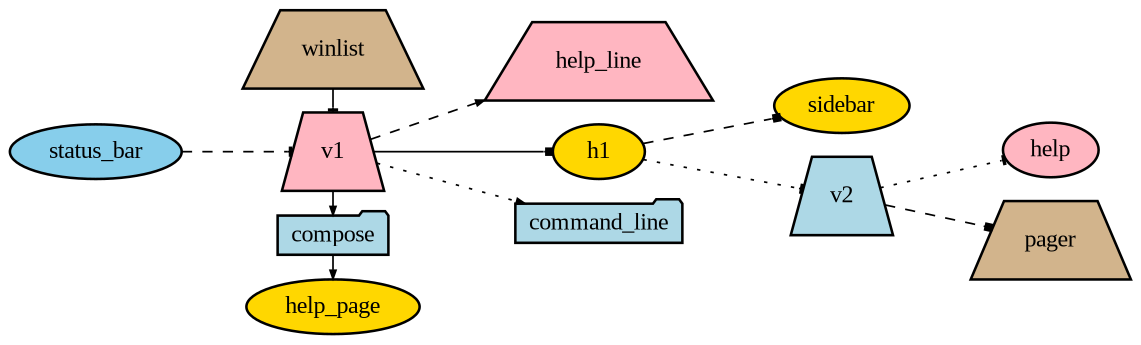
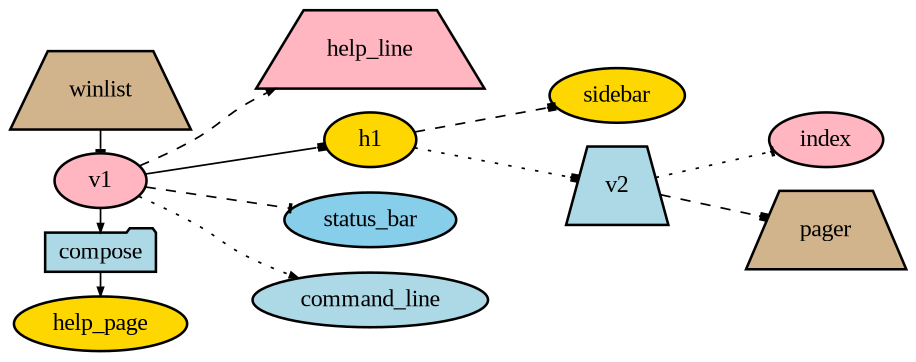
(1051, 150) -> (826, 140)
(235, 152) -> (217, 197)
(333, 152) -> (101, 181)
(721, 174) -> (492, 162)
(599, 223) -> (370, 300)
